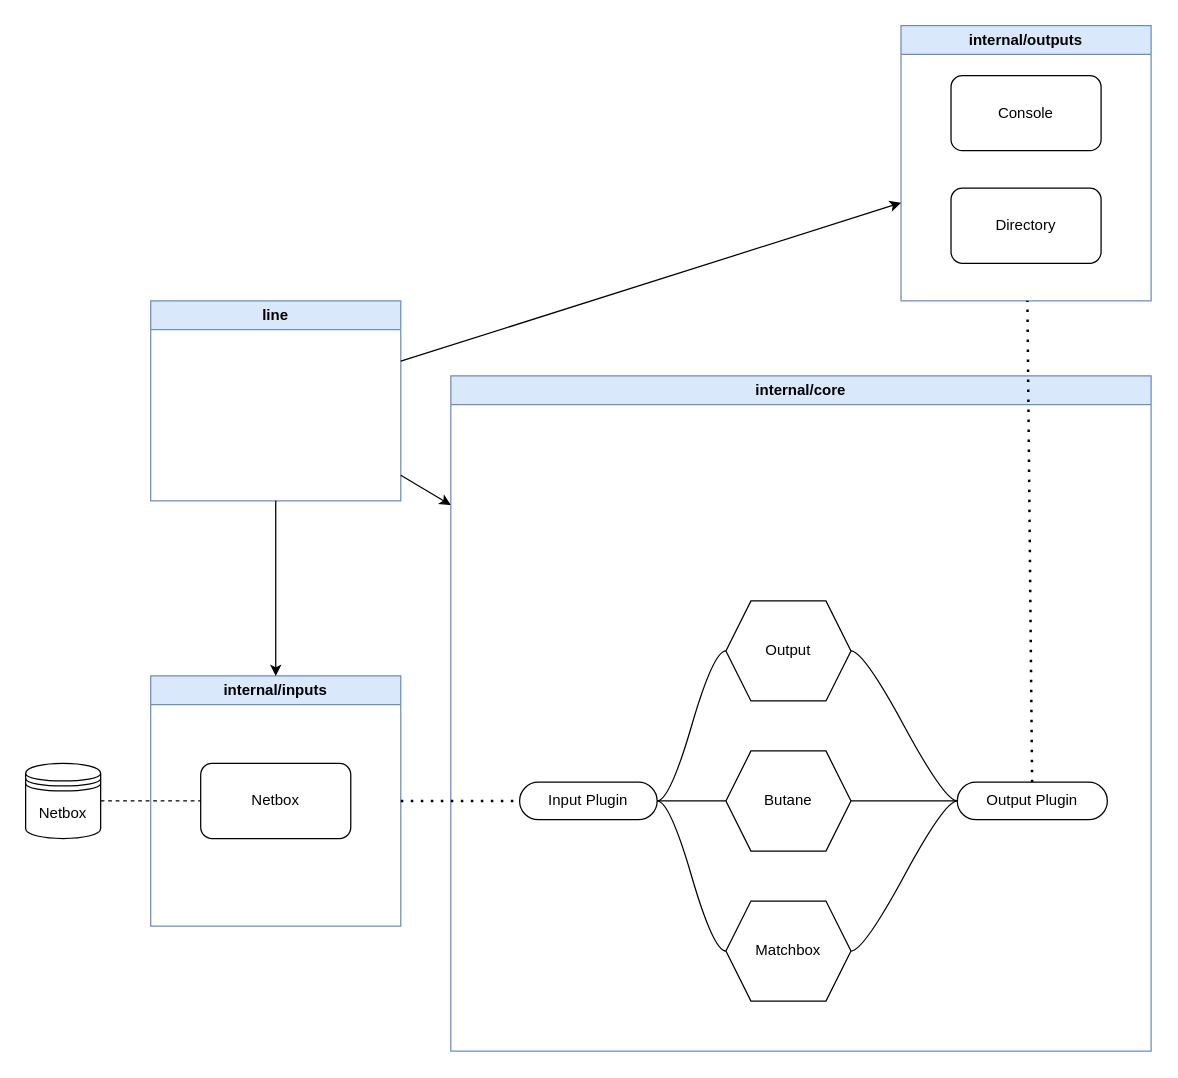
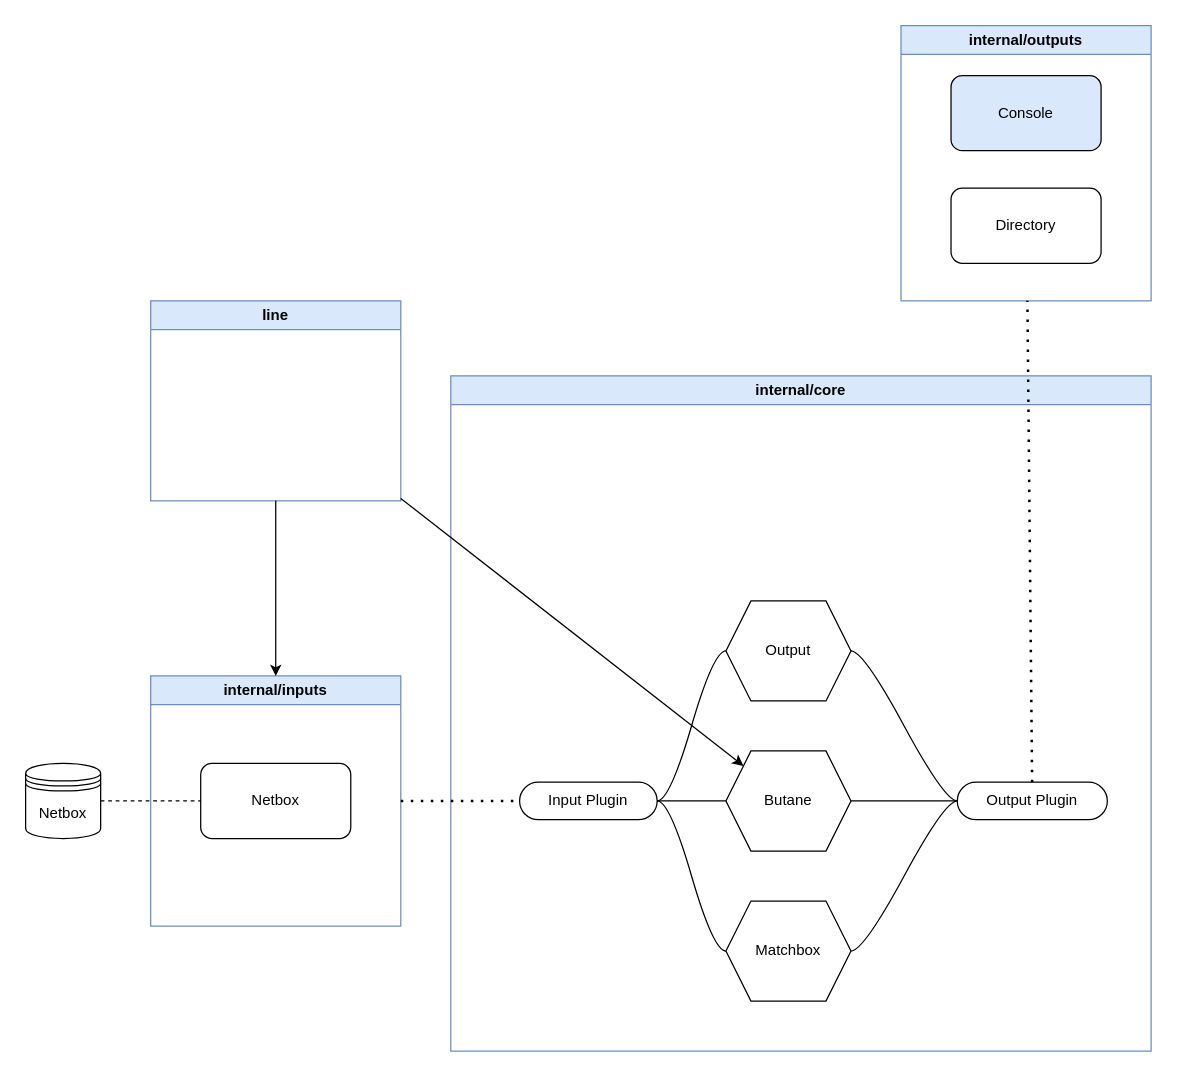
(1026, 113) -> (1026, 113)
(647, 283) -> (570, 630)
(423, 488) -> none
